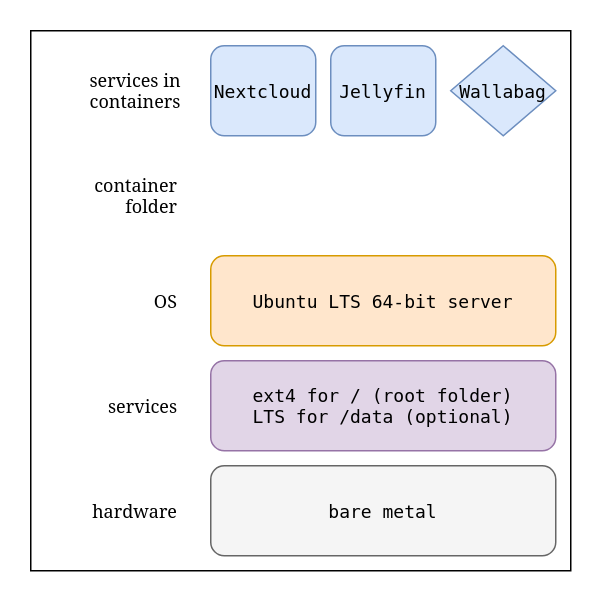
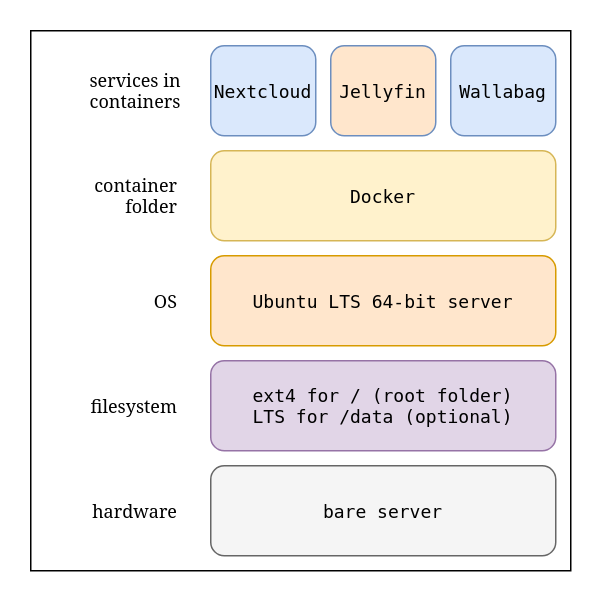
(383, 91) -> (383, 91)
(503, 91) -> (503, 91)
none -> (383, 196)
(139, 407) -> (131, 407)
(383, 512) -> (383, 512)
